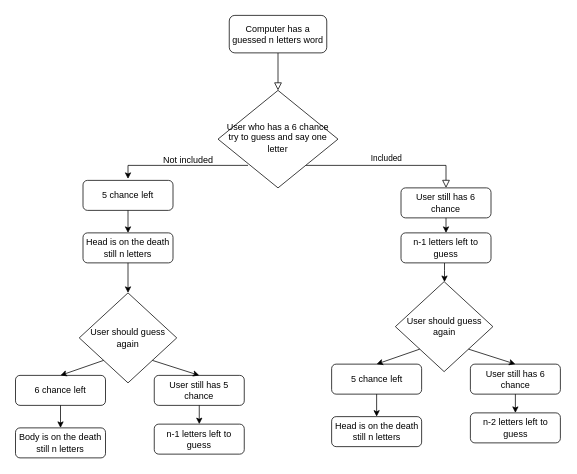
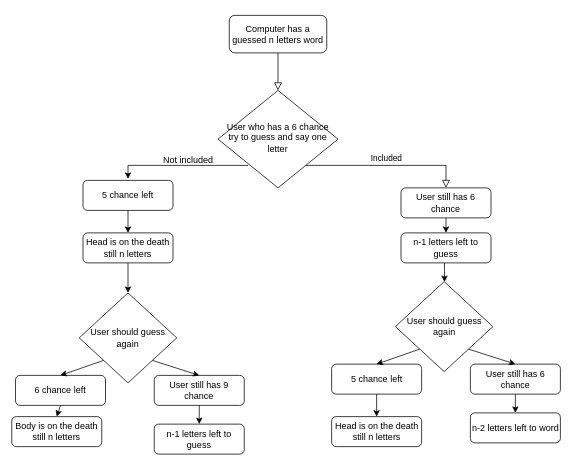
(199, 390) -> (199, 390)
(516, 428) -> (516, 428)
(60, 443) -> (57, 432)
